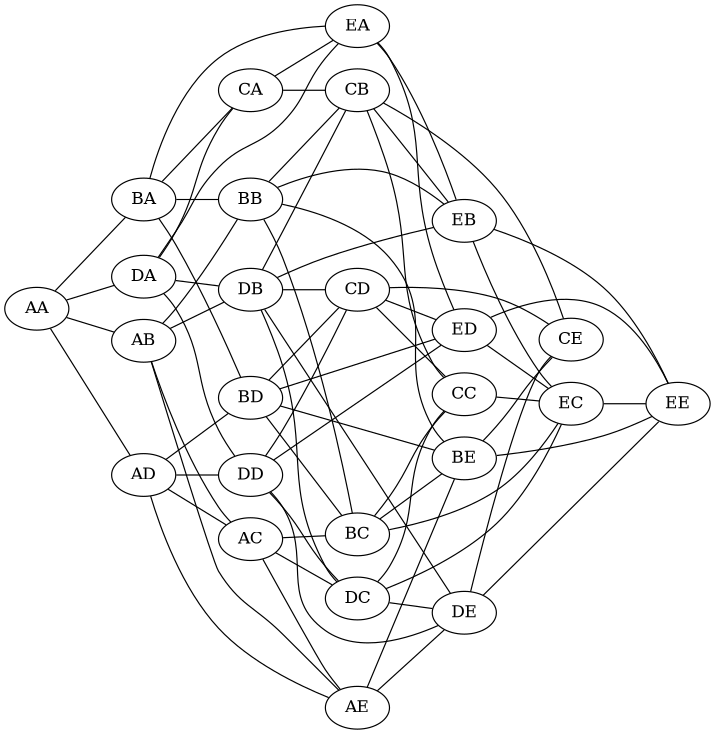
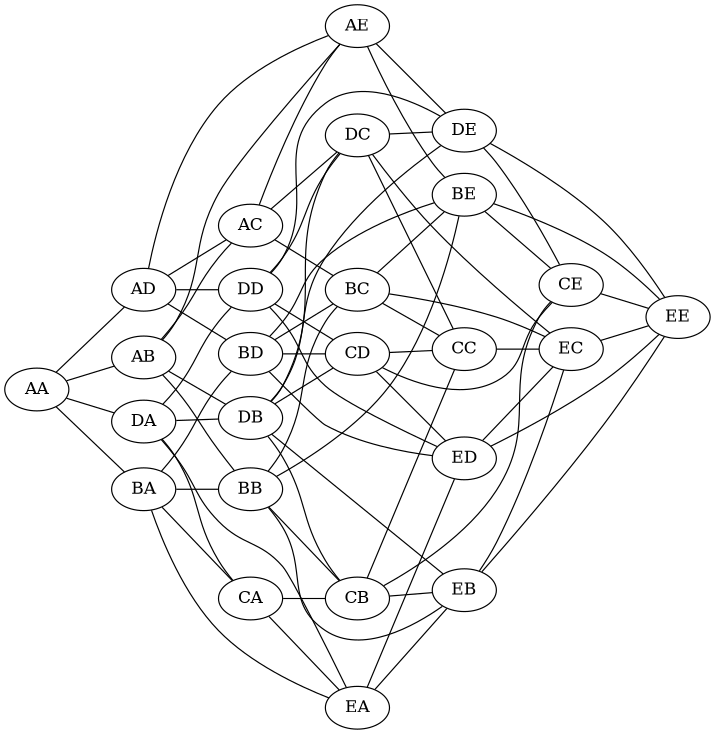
none -> (625, 301)
